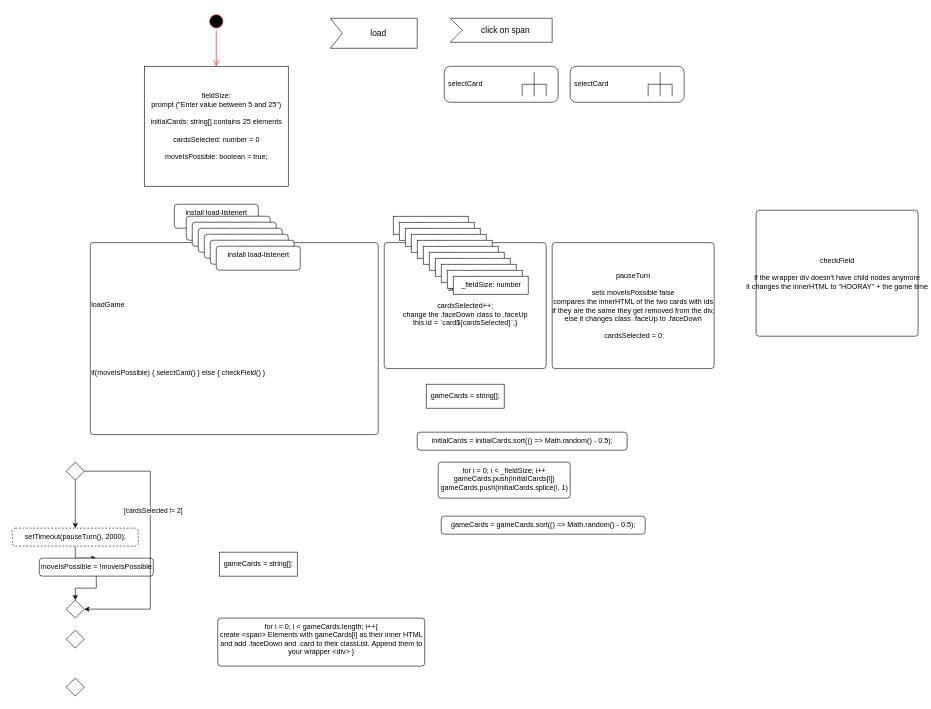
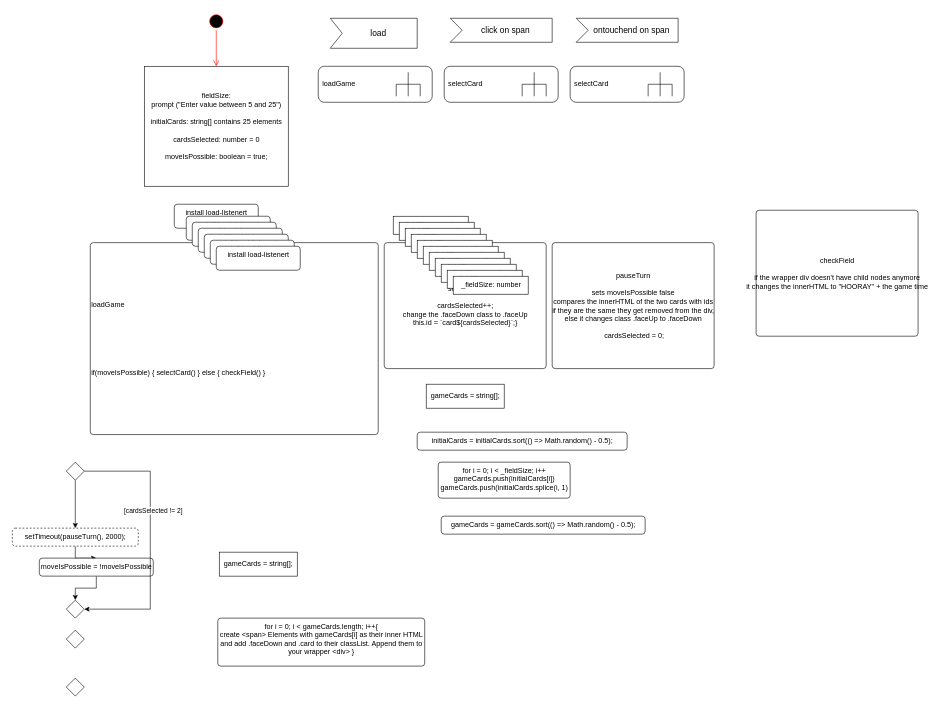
none -> (627, 30)
none -> (375, 84)
